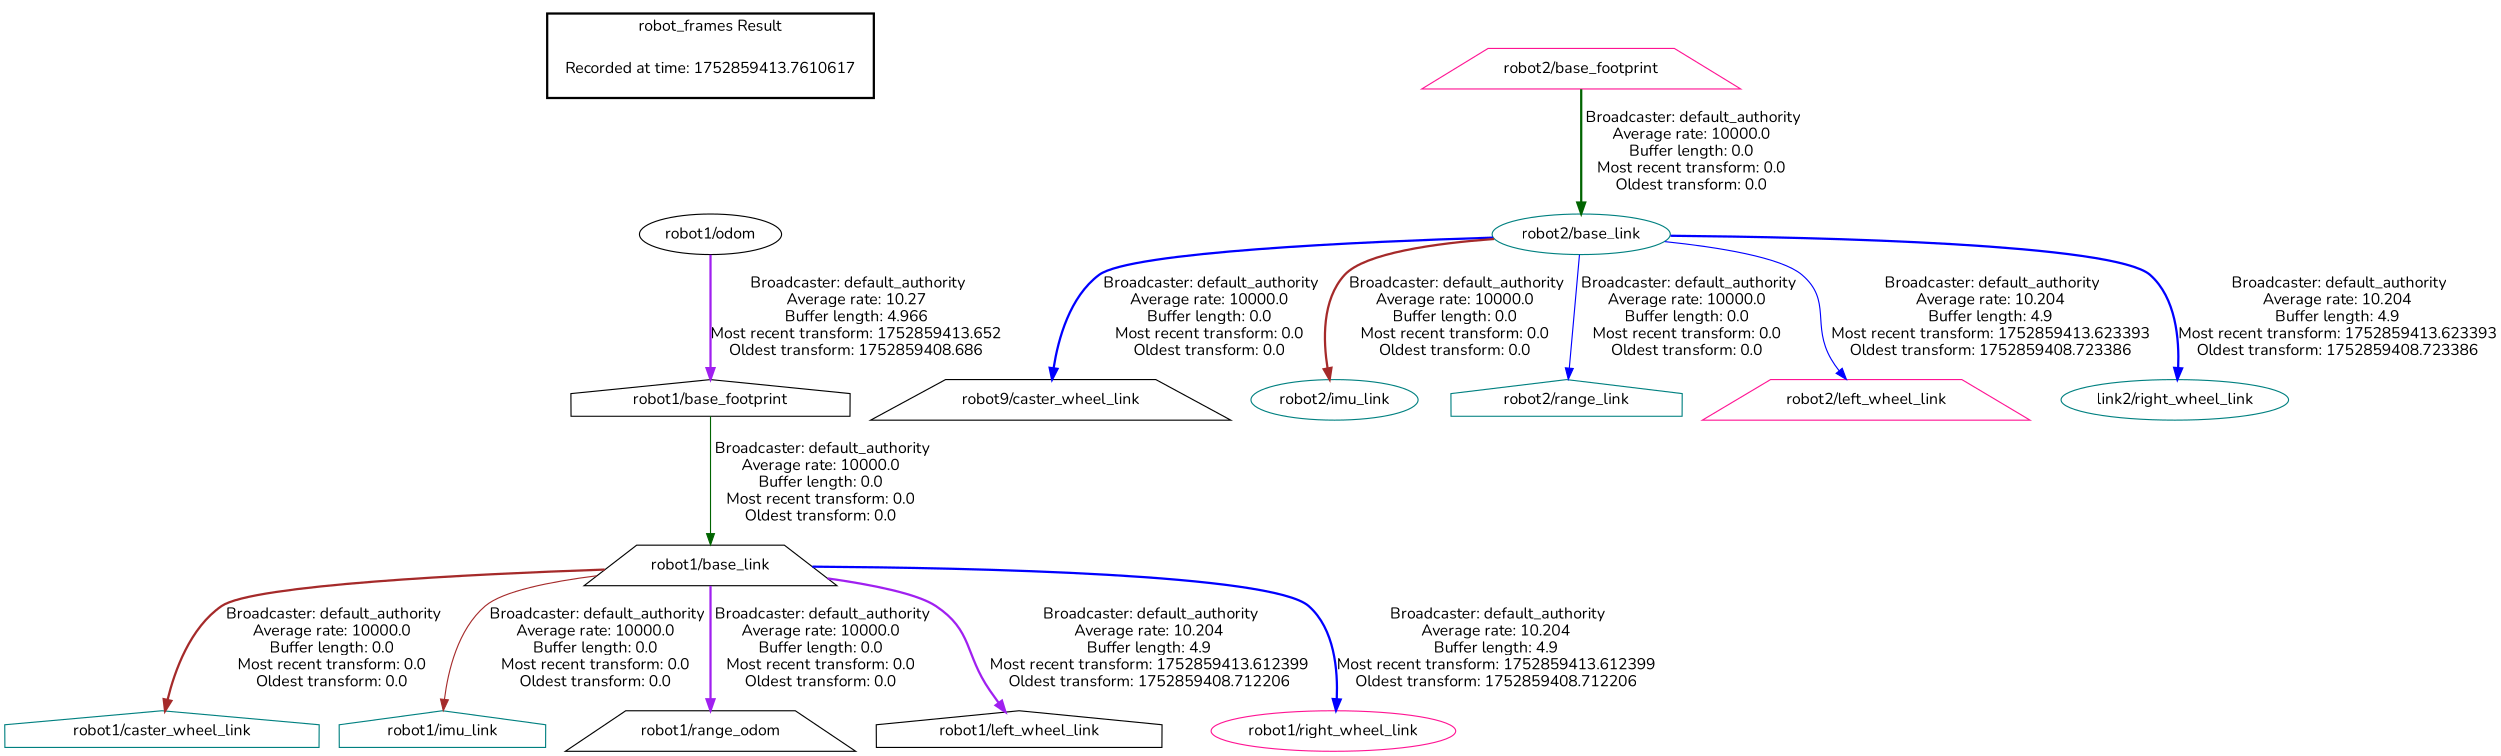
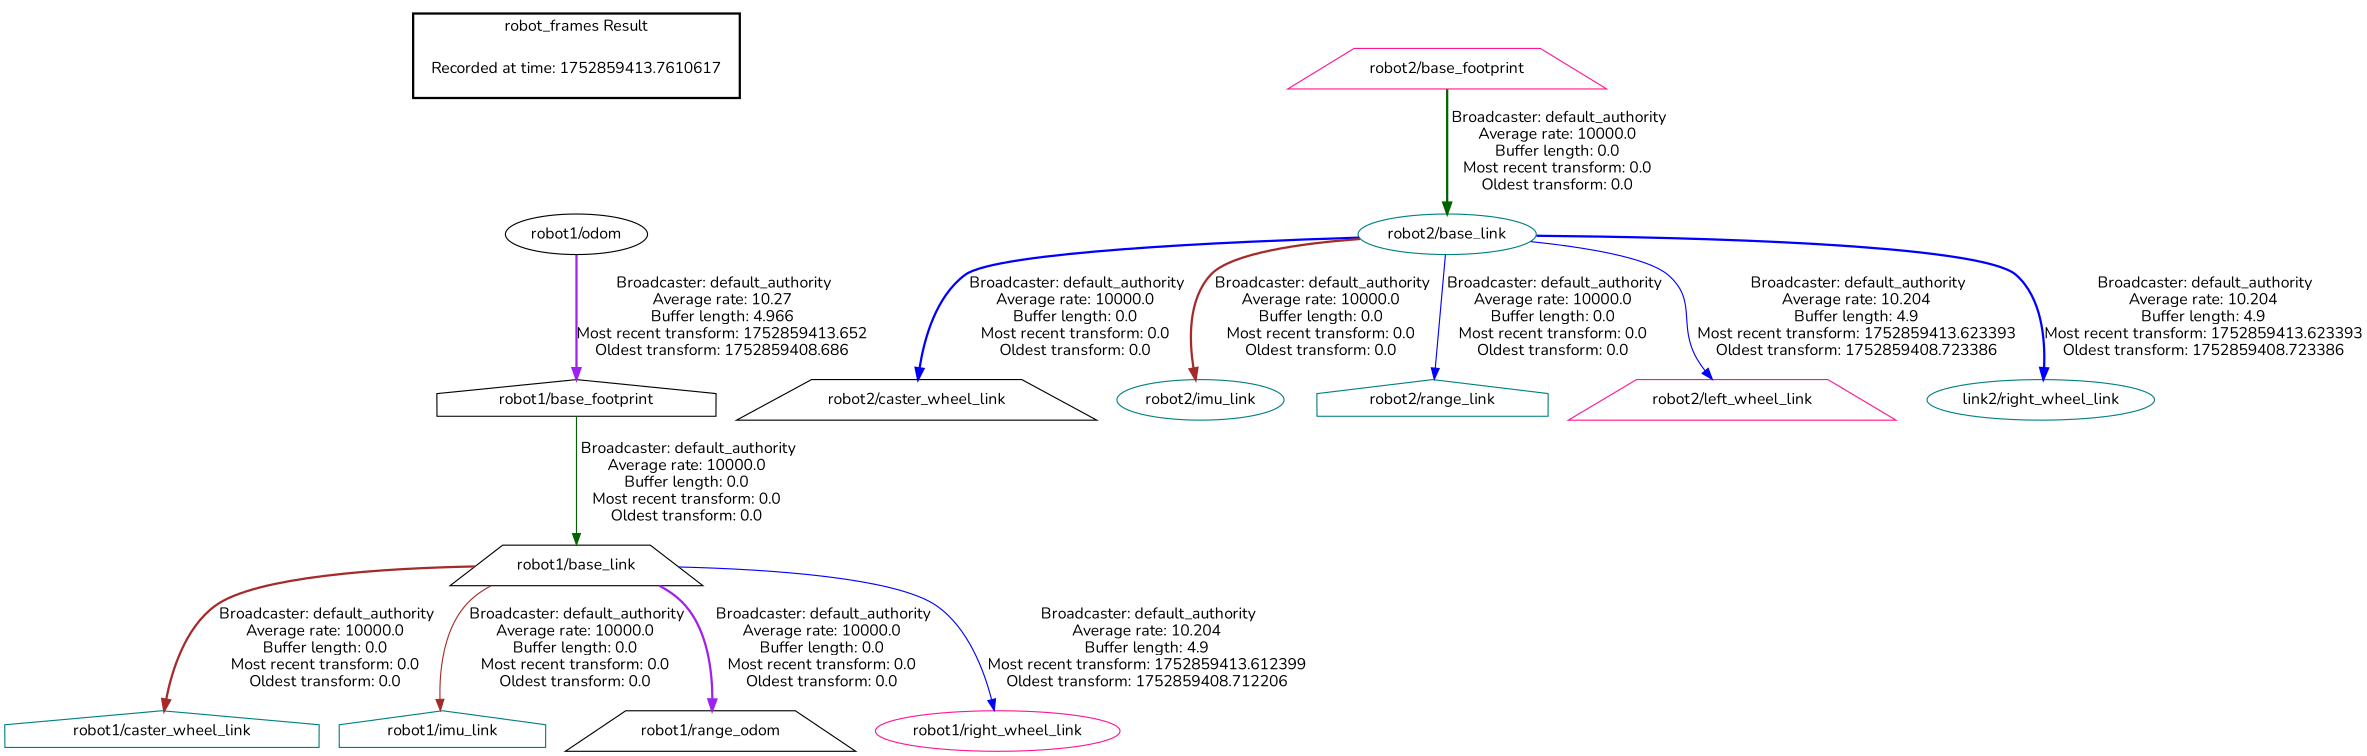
(1051, 400) -> (917, 400)
(1112, 575) -> (865, 582)
(1019, 731) -> none
